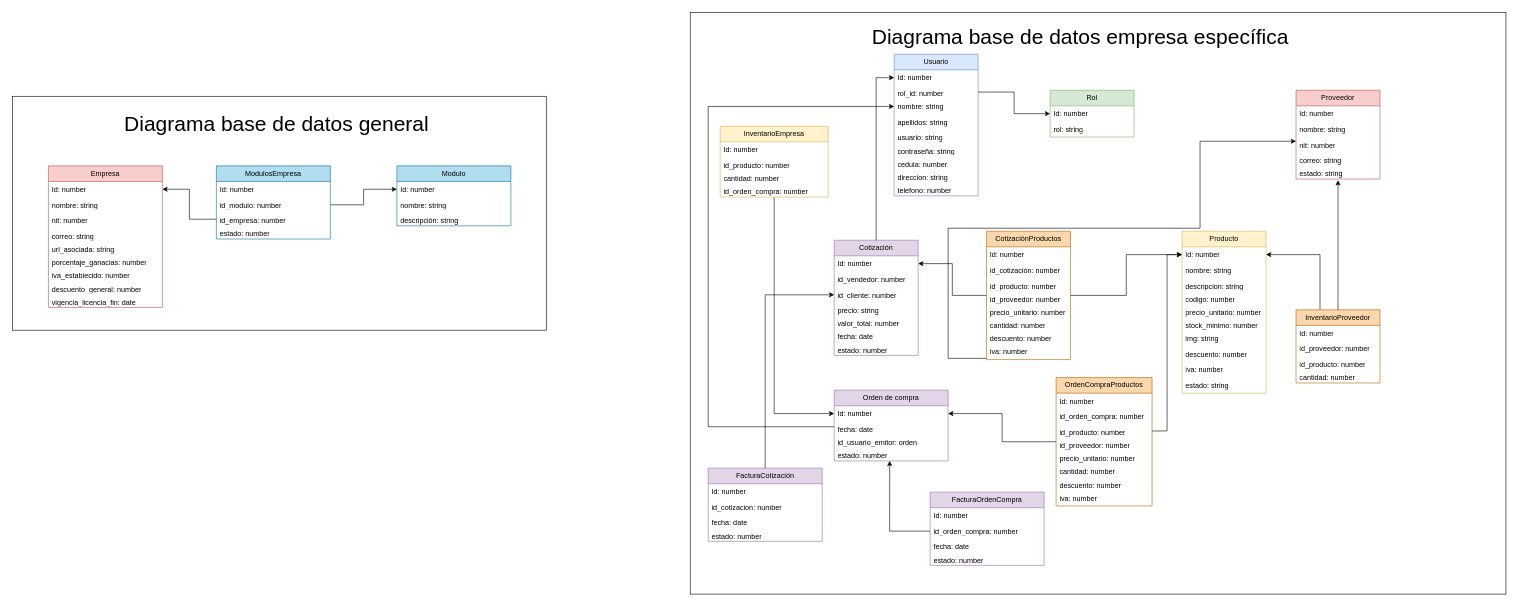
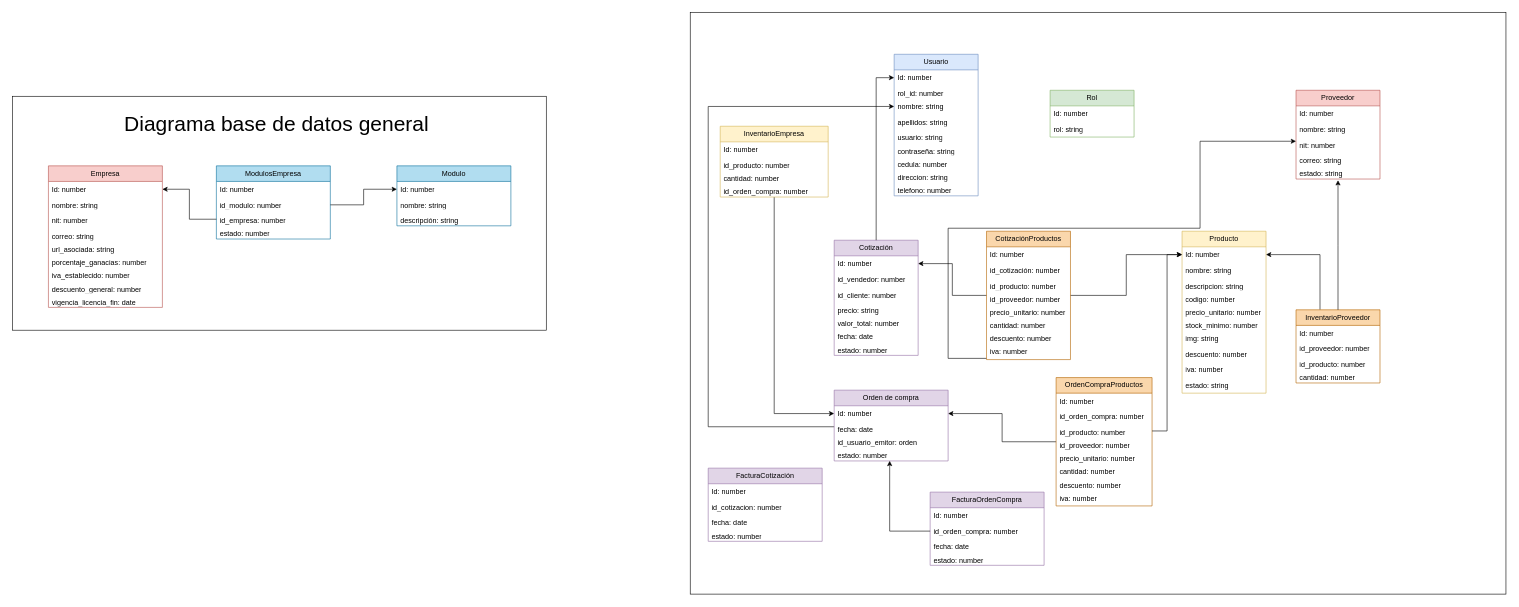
(1080, 36) -> none
(1028, 114) -> none
(828, 295) -> none
